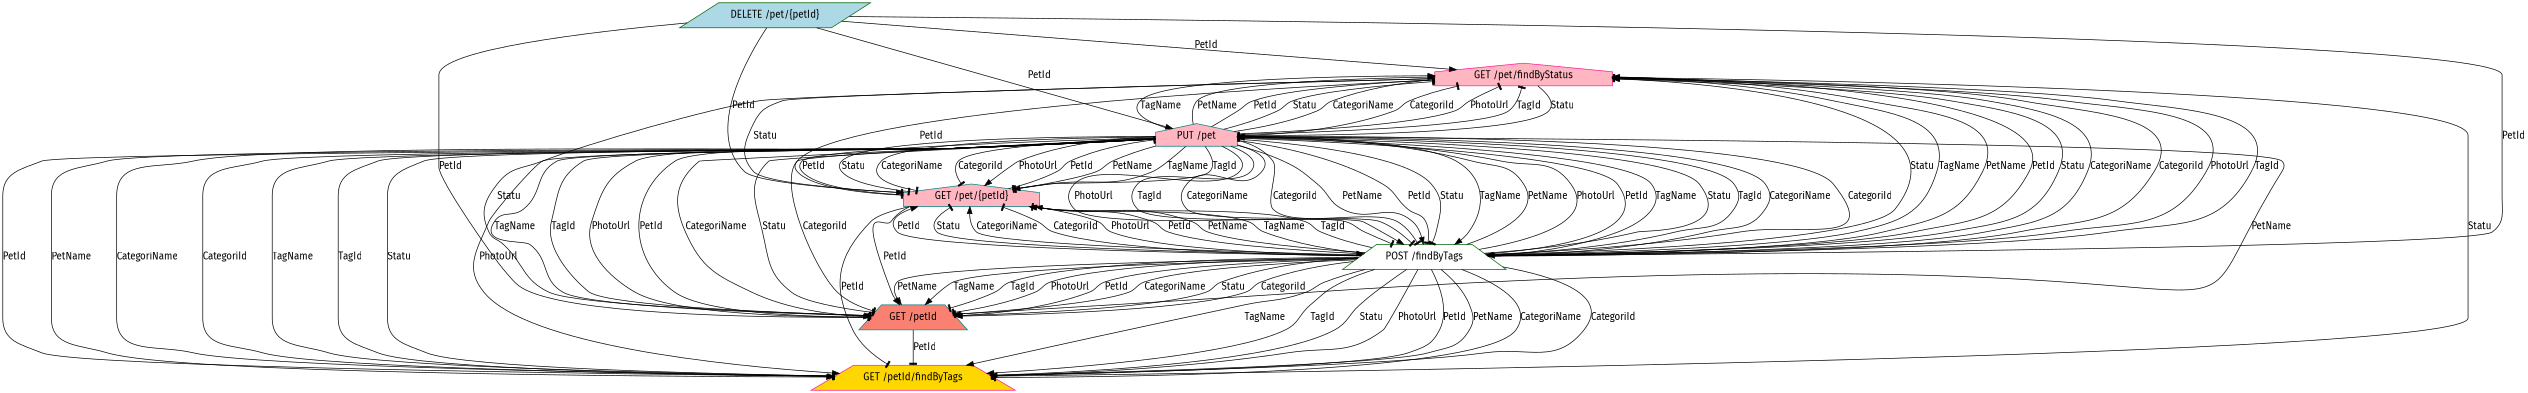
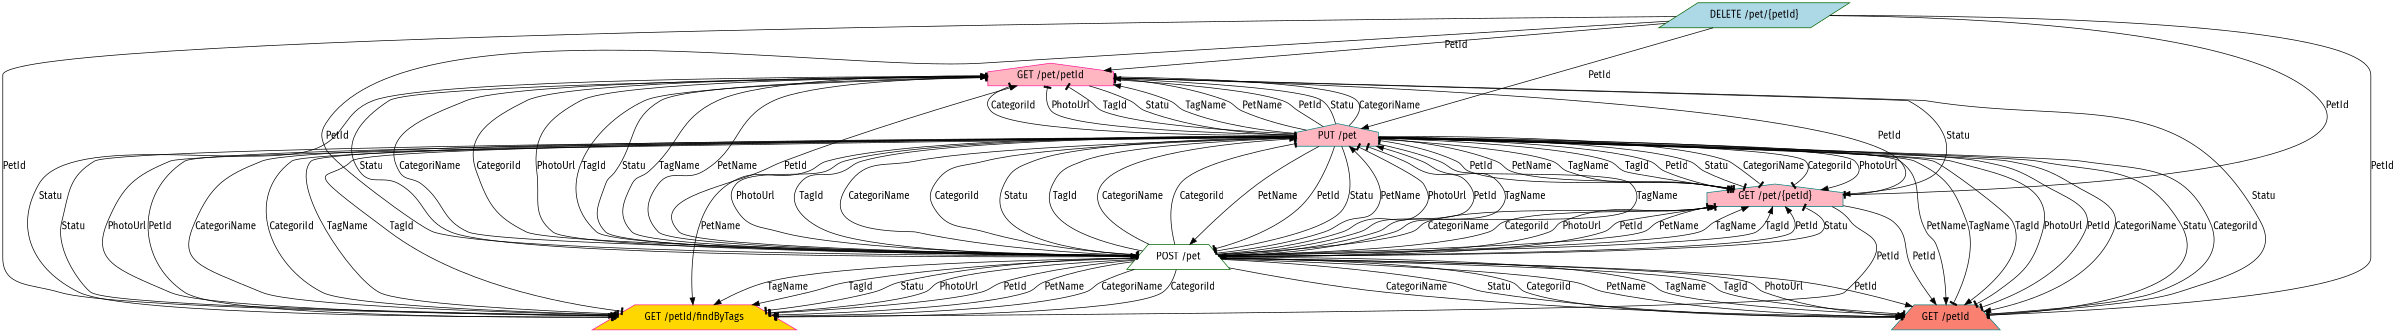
(1524, 76) -> (1051, 76)
(1424, 257) -> (1178, 257)
(913, 346) -> (433, 39)
